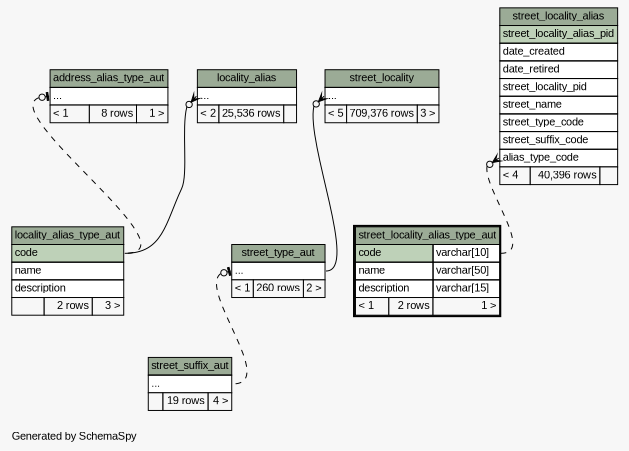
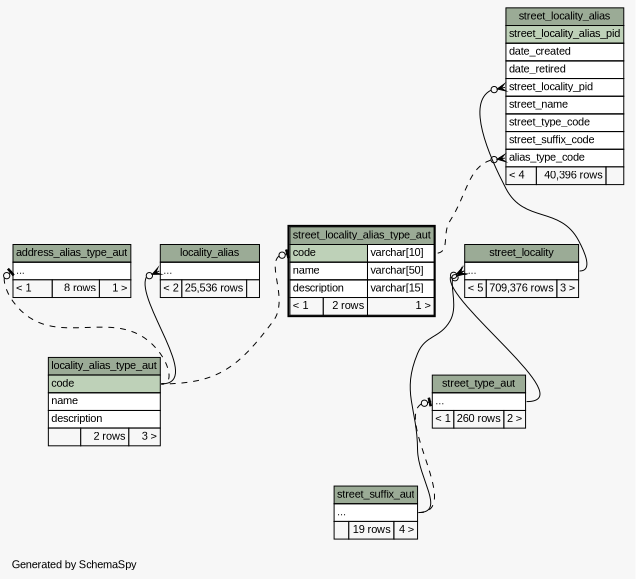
none -> (512, 197)
none -> (252, 347)
none -> (411, 393)
